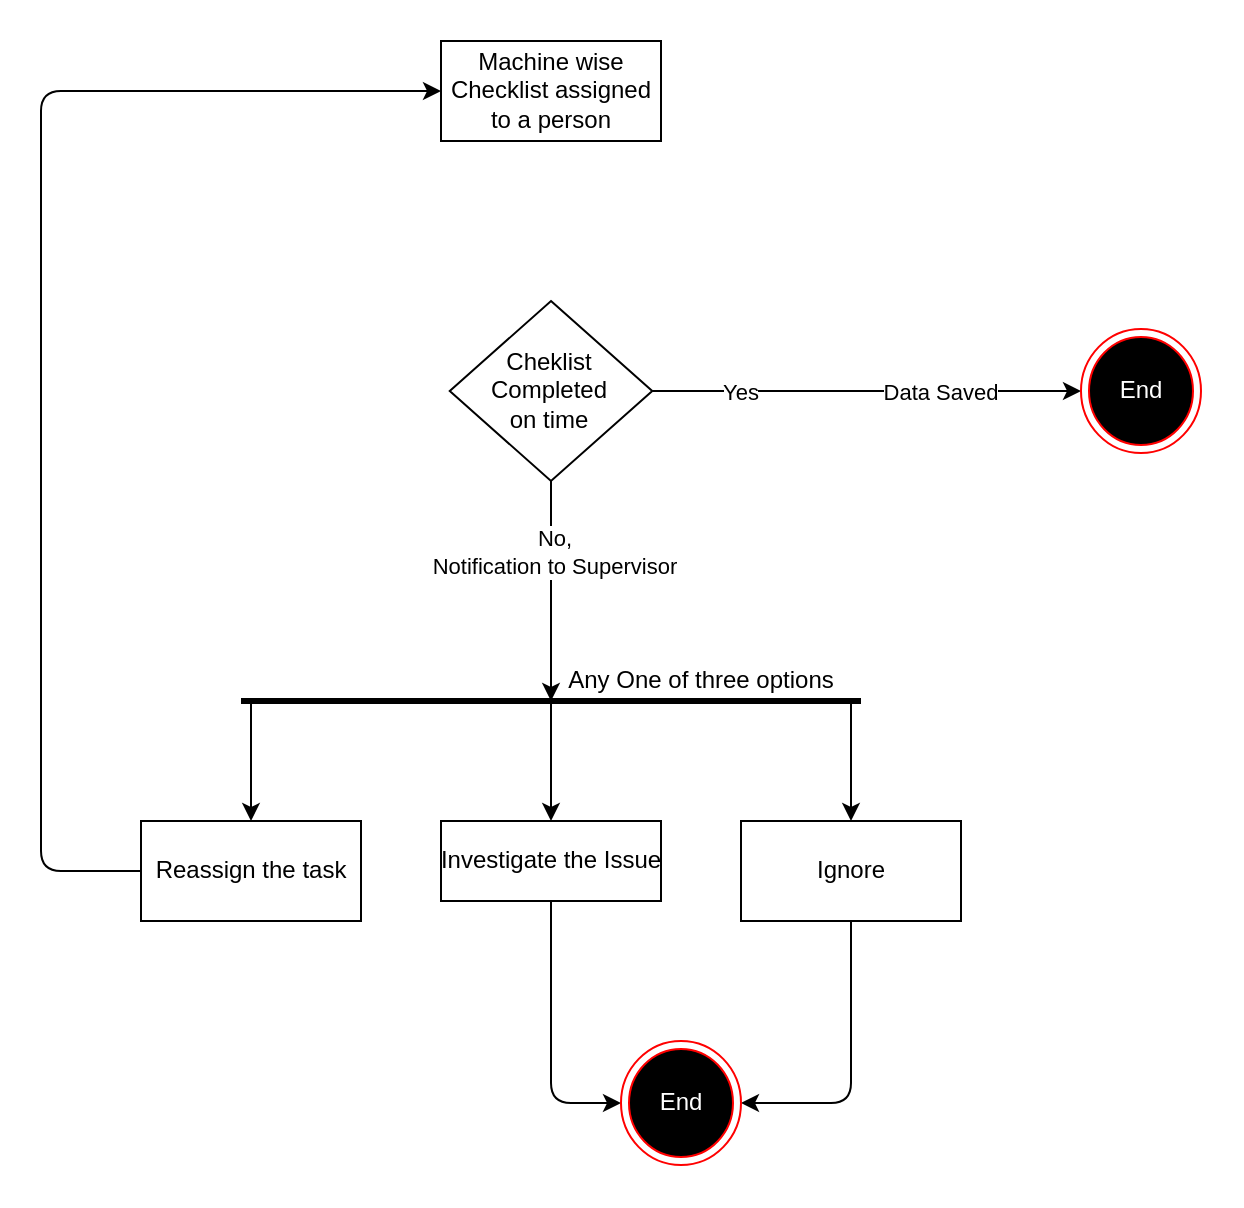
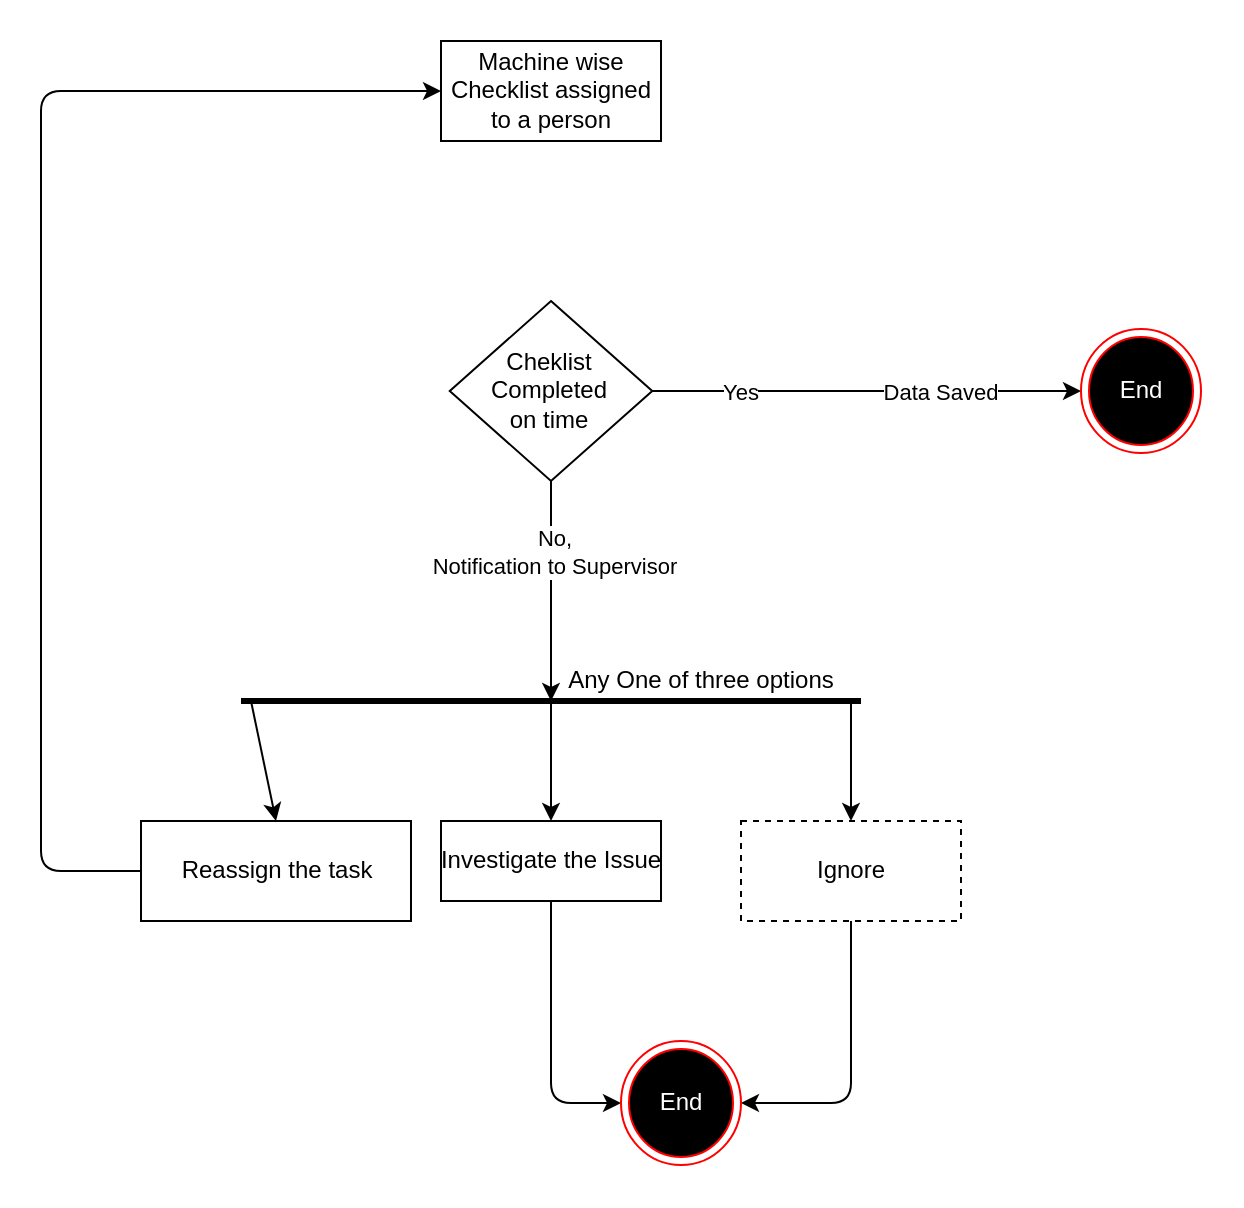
(251, 871) -> (276, 871)
(851, 871) -> (851, 871)
